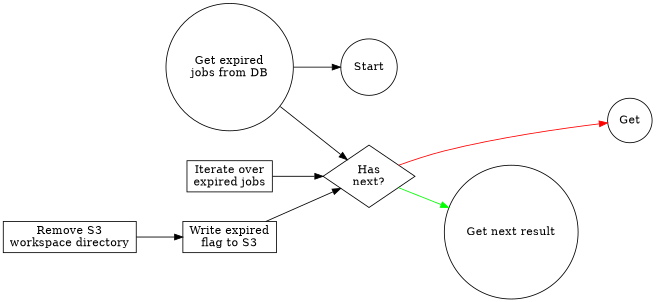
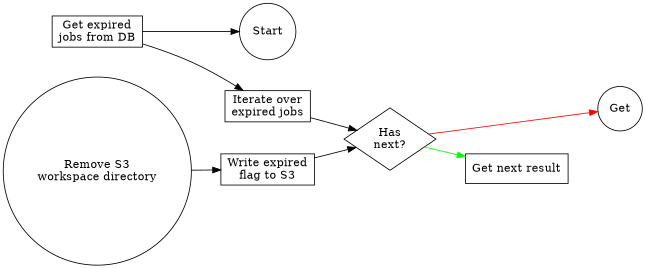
(230, 67) -> (97, 32)
(310, 131) -> (191, 62)
(511, 232) -> (517, 169)
(70, 237) -> (97, 171)
